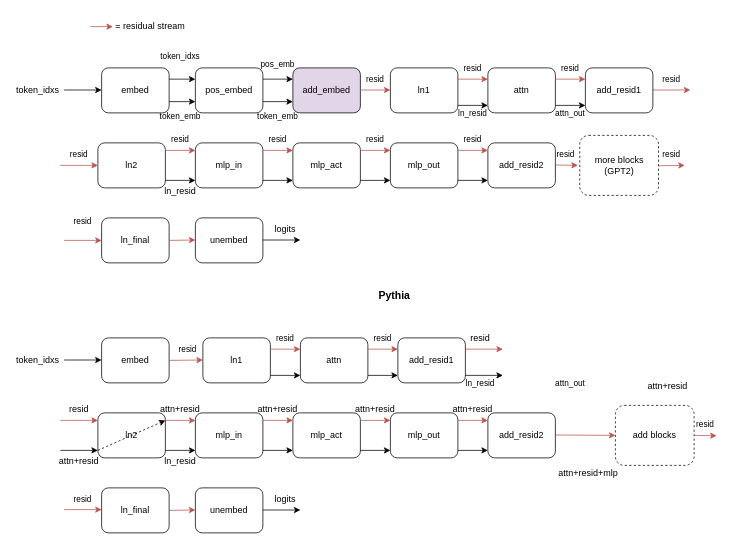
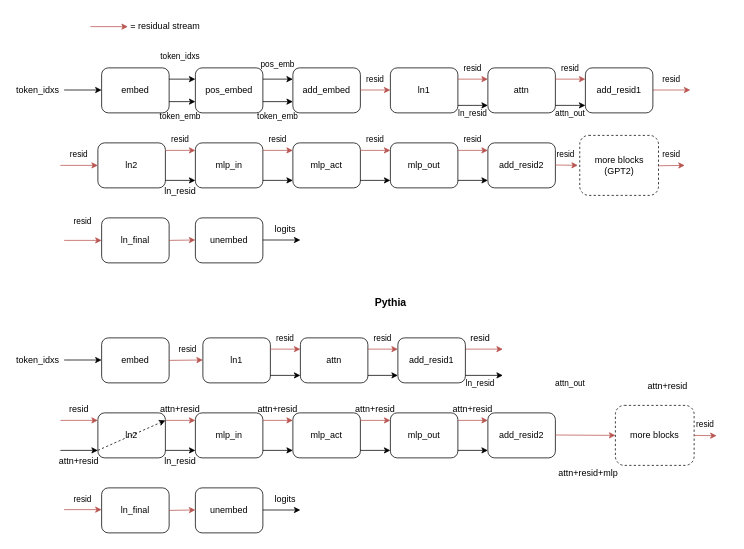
(150, 27) -> (165, 27)
(327, 90) -> (327, 90)
(394, 293) -> (390, 300)
(655, 435) -> (655, 435)
